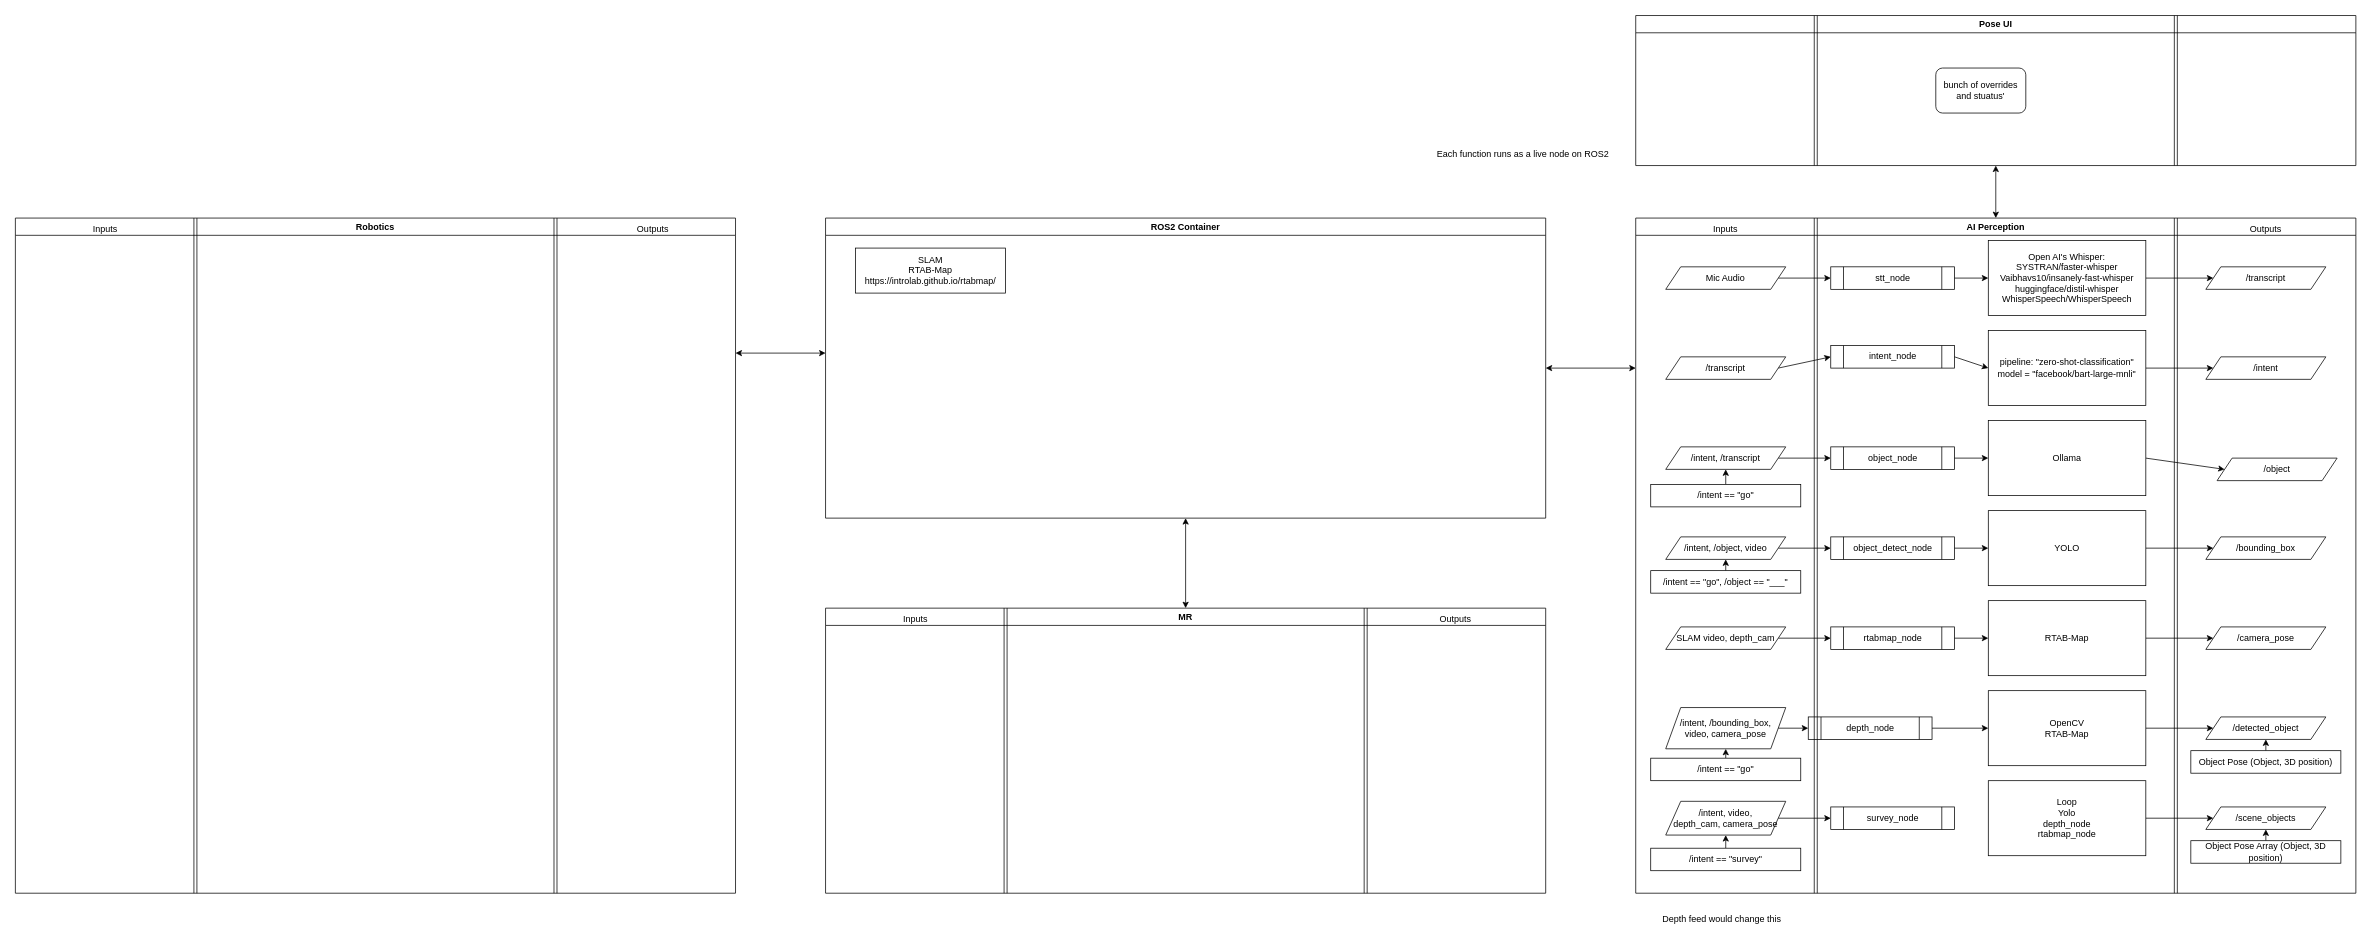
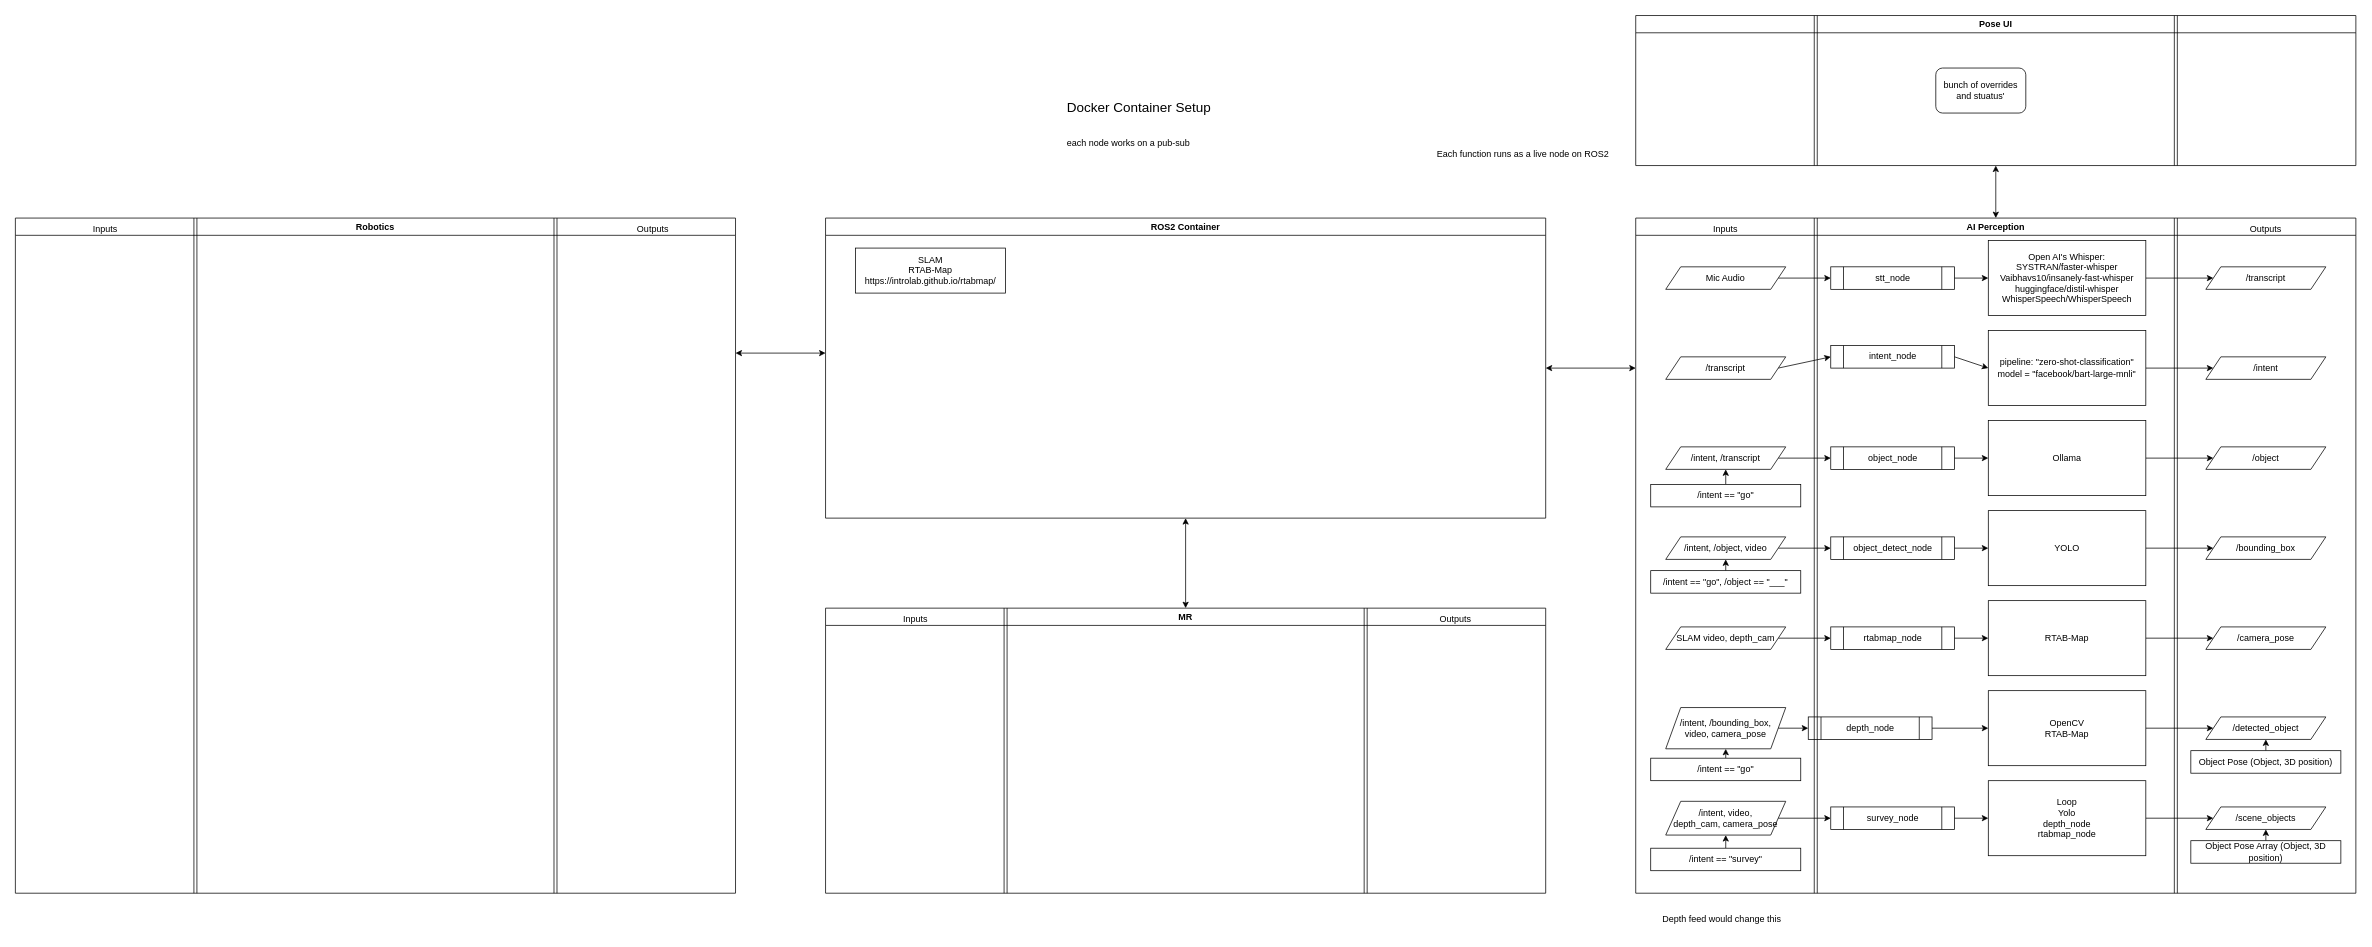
none -> (1187, 135)
(2277, 469) -> (2265, 458)
none -> (1969, 818)
